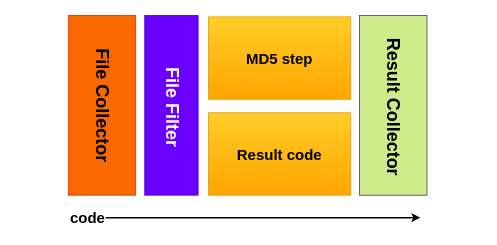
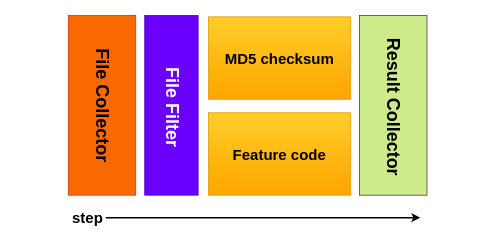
(279, 58) -> (279, 58)
(279, 154) -> (279, 154)
(87, 218) -> (87, 218)
